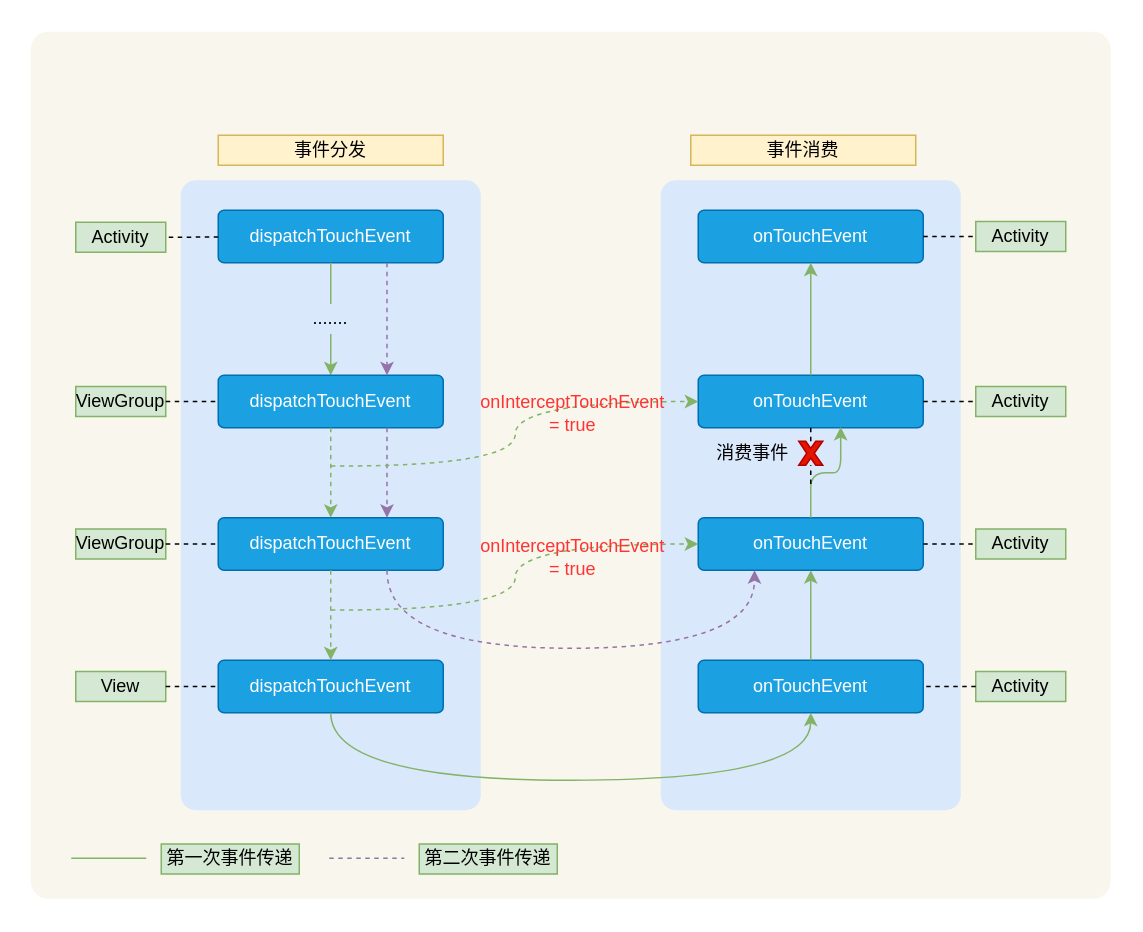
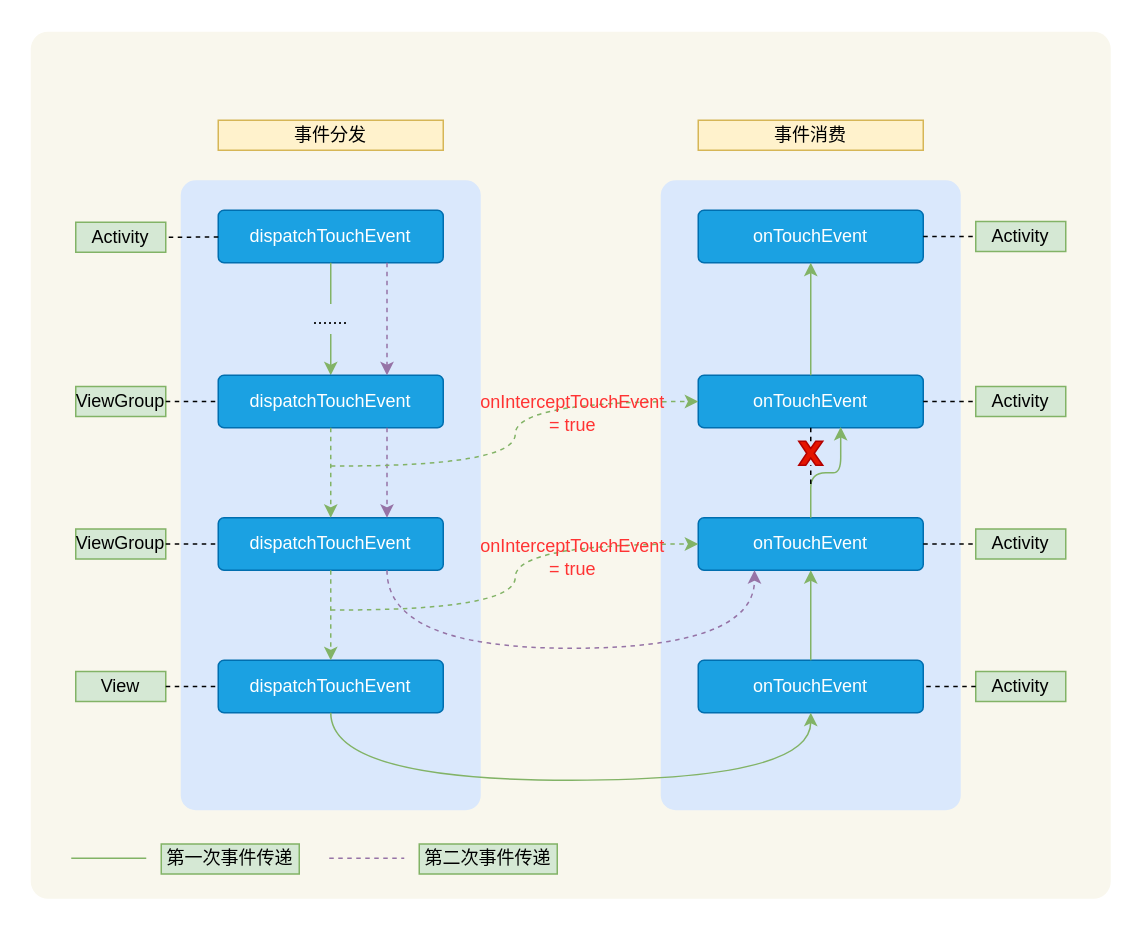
(331, 150) -> (331, 135)
(803, 150) -> (811, 135)
(753, 453) -> none
